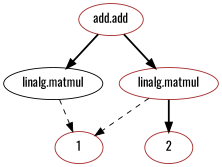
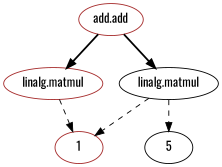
none -> (169, 148)
(169, 148) -> none
